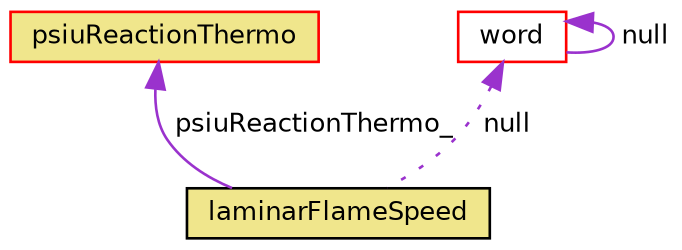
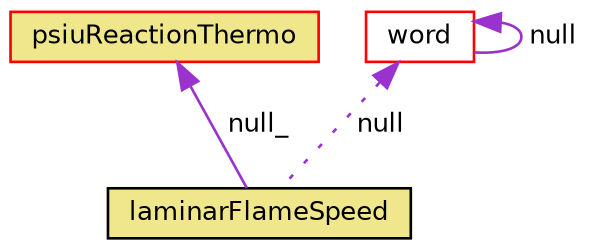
(311, 125) -> (255, 125)
